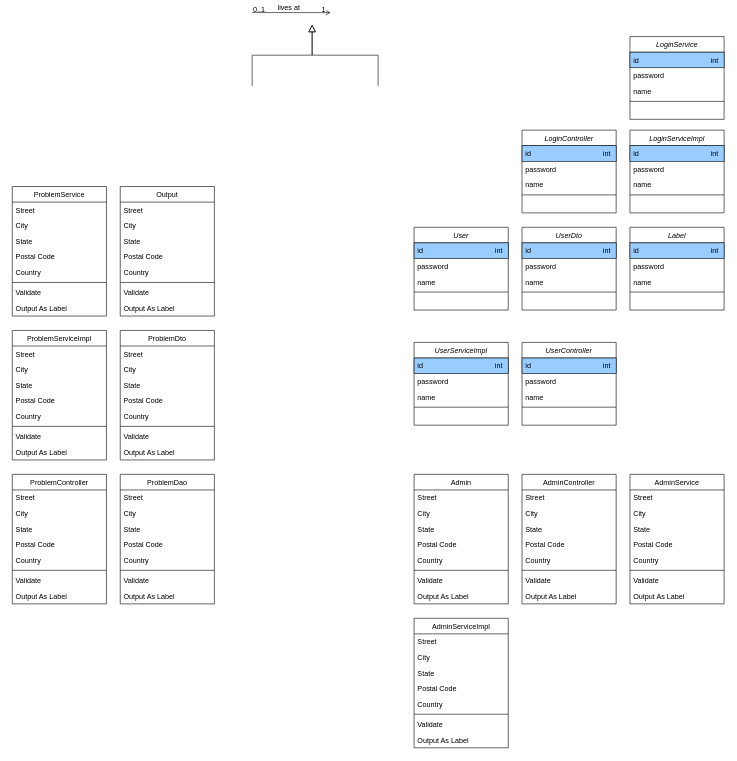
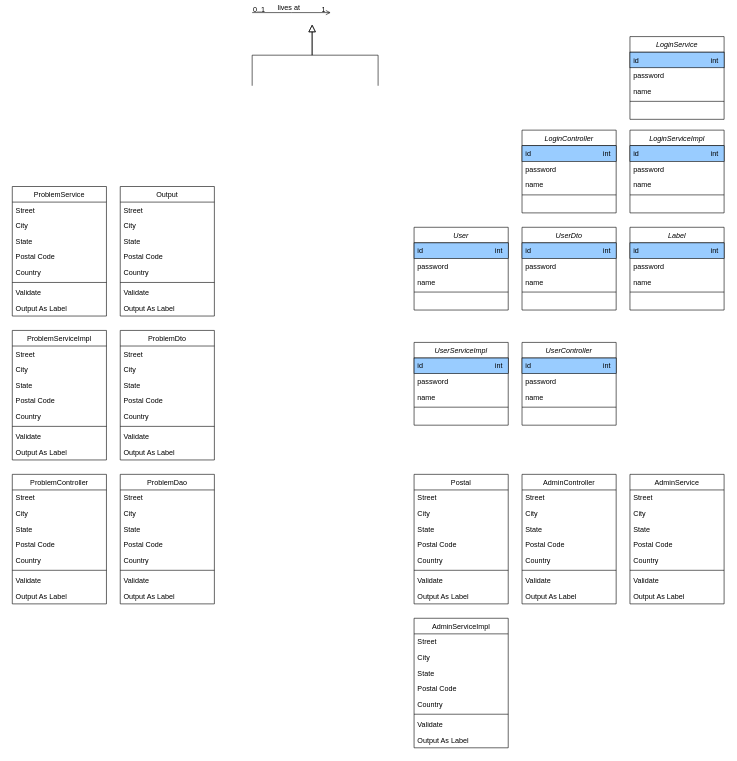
(461, 482) -> (461, 482)
